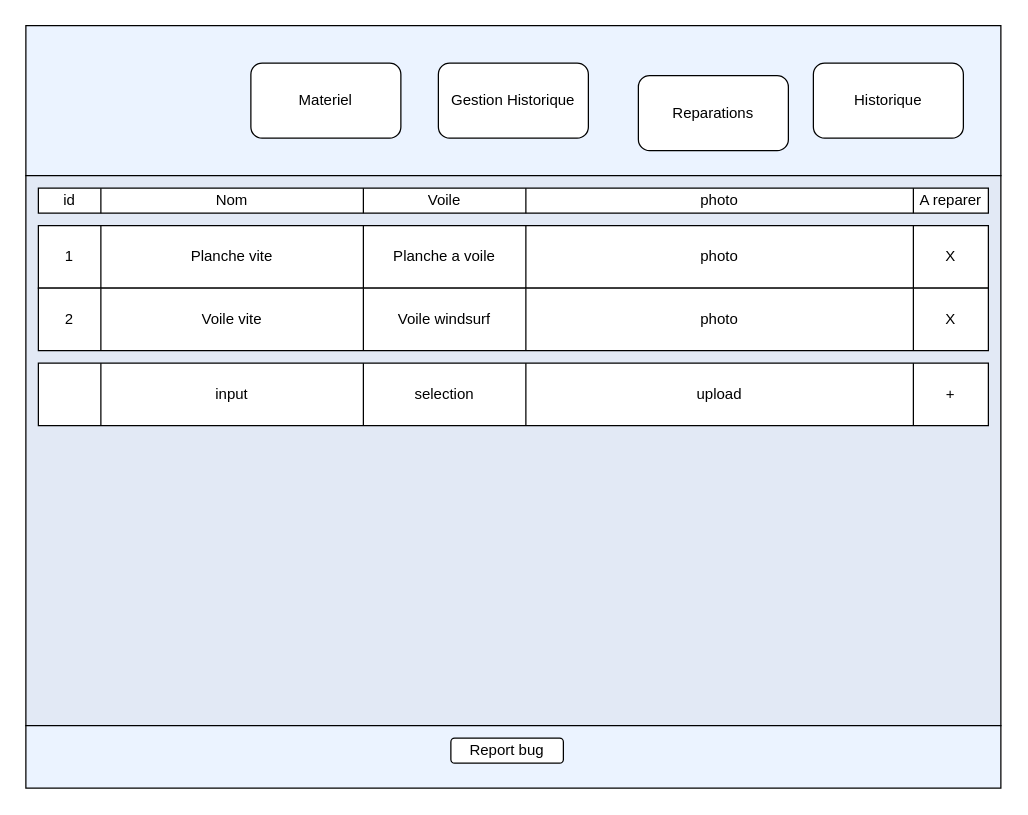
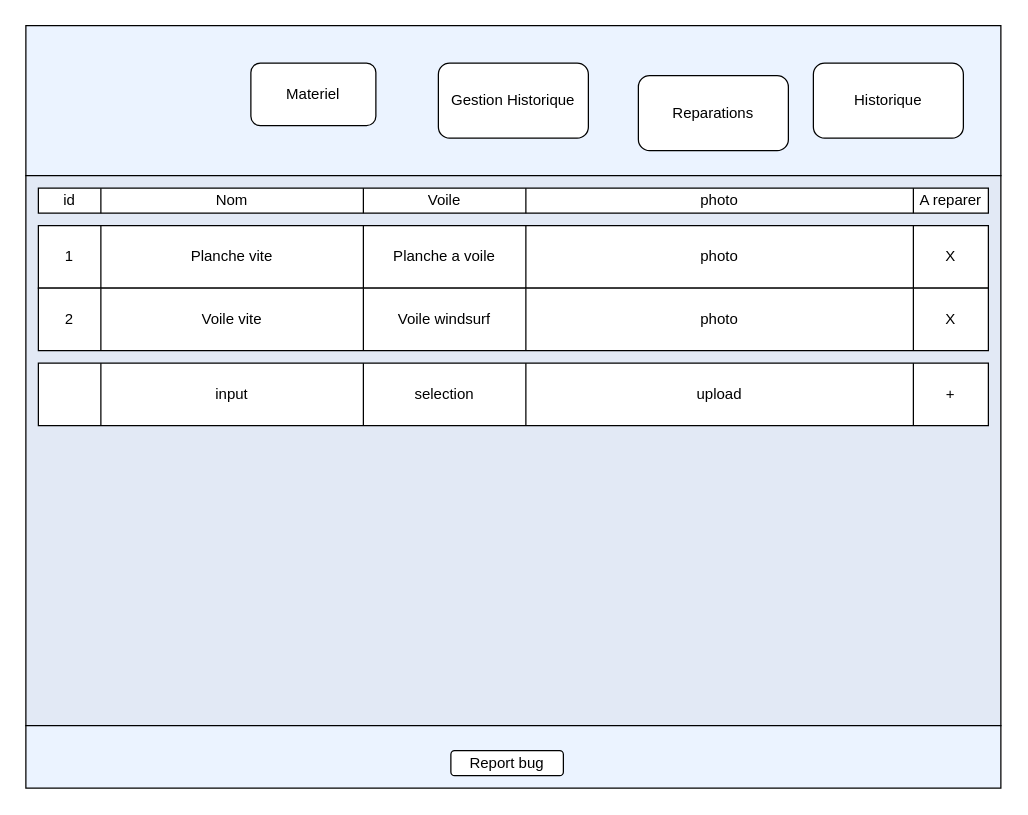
(326, 101) -> (313, 94)
(507, 751) -> (507, 763)
